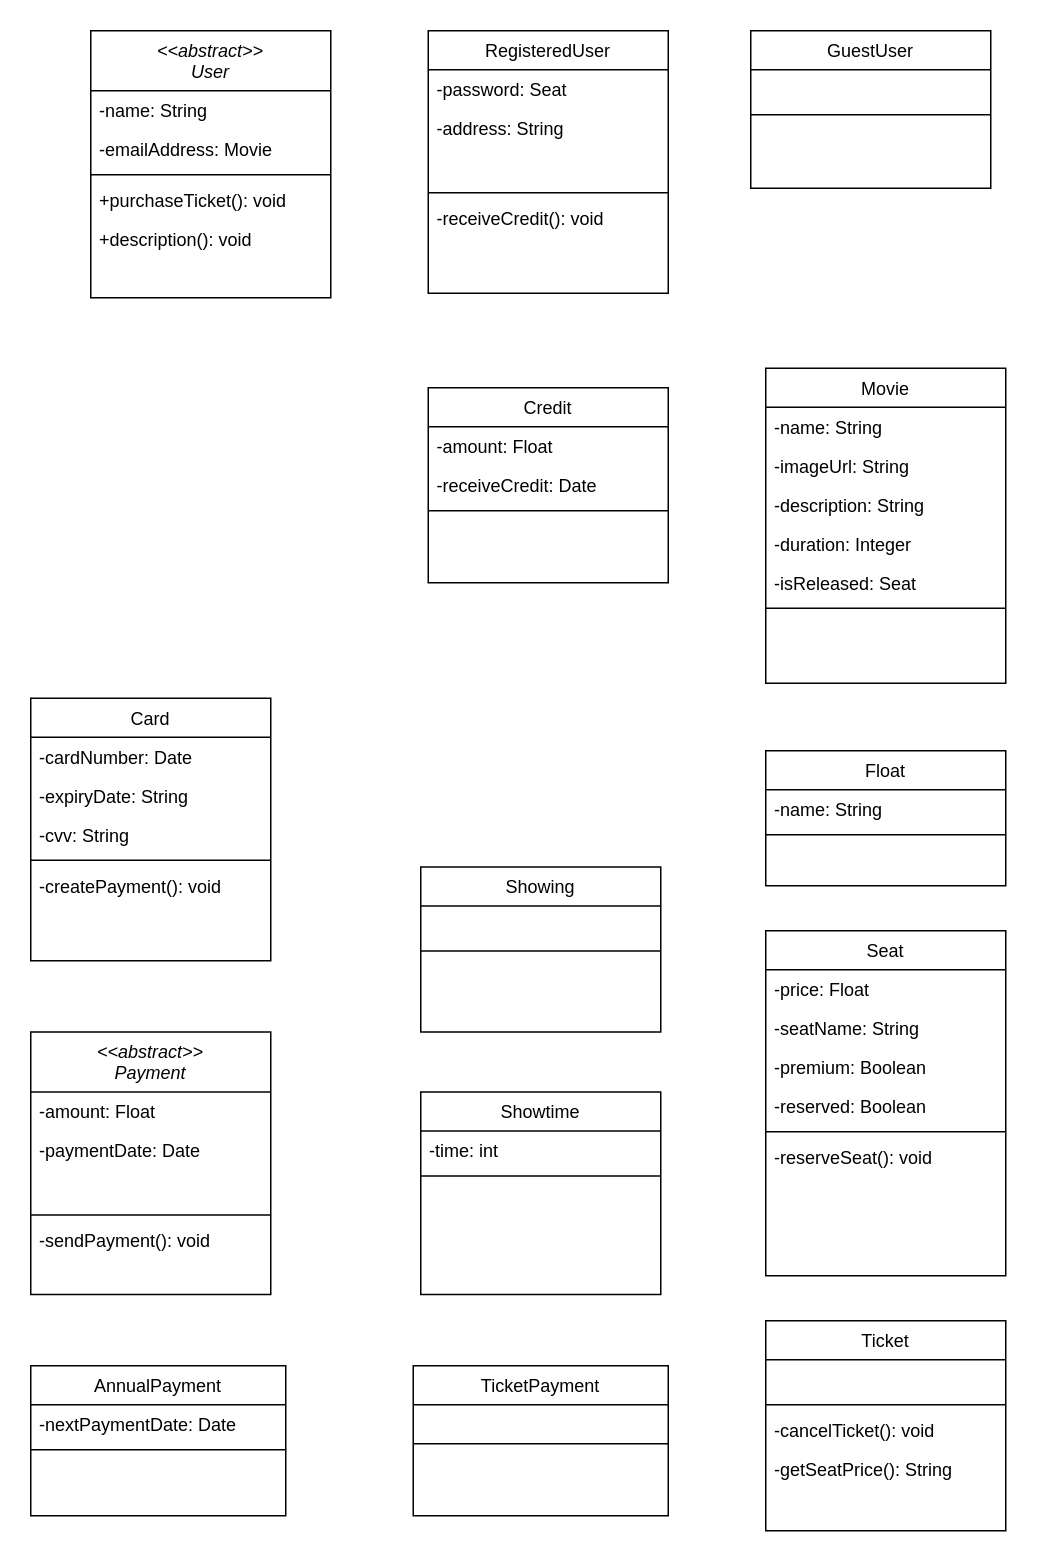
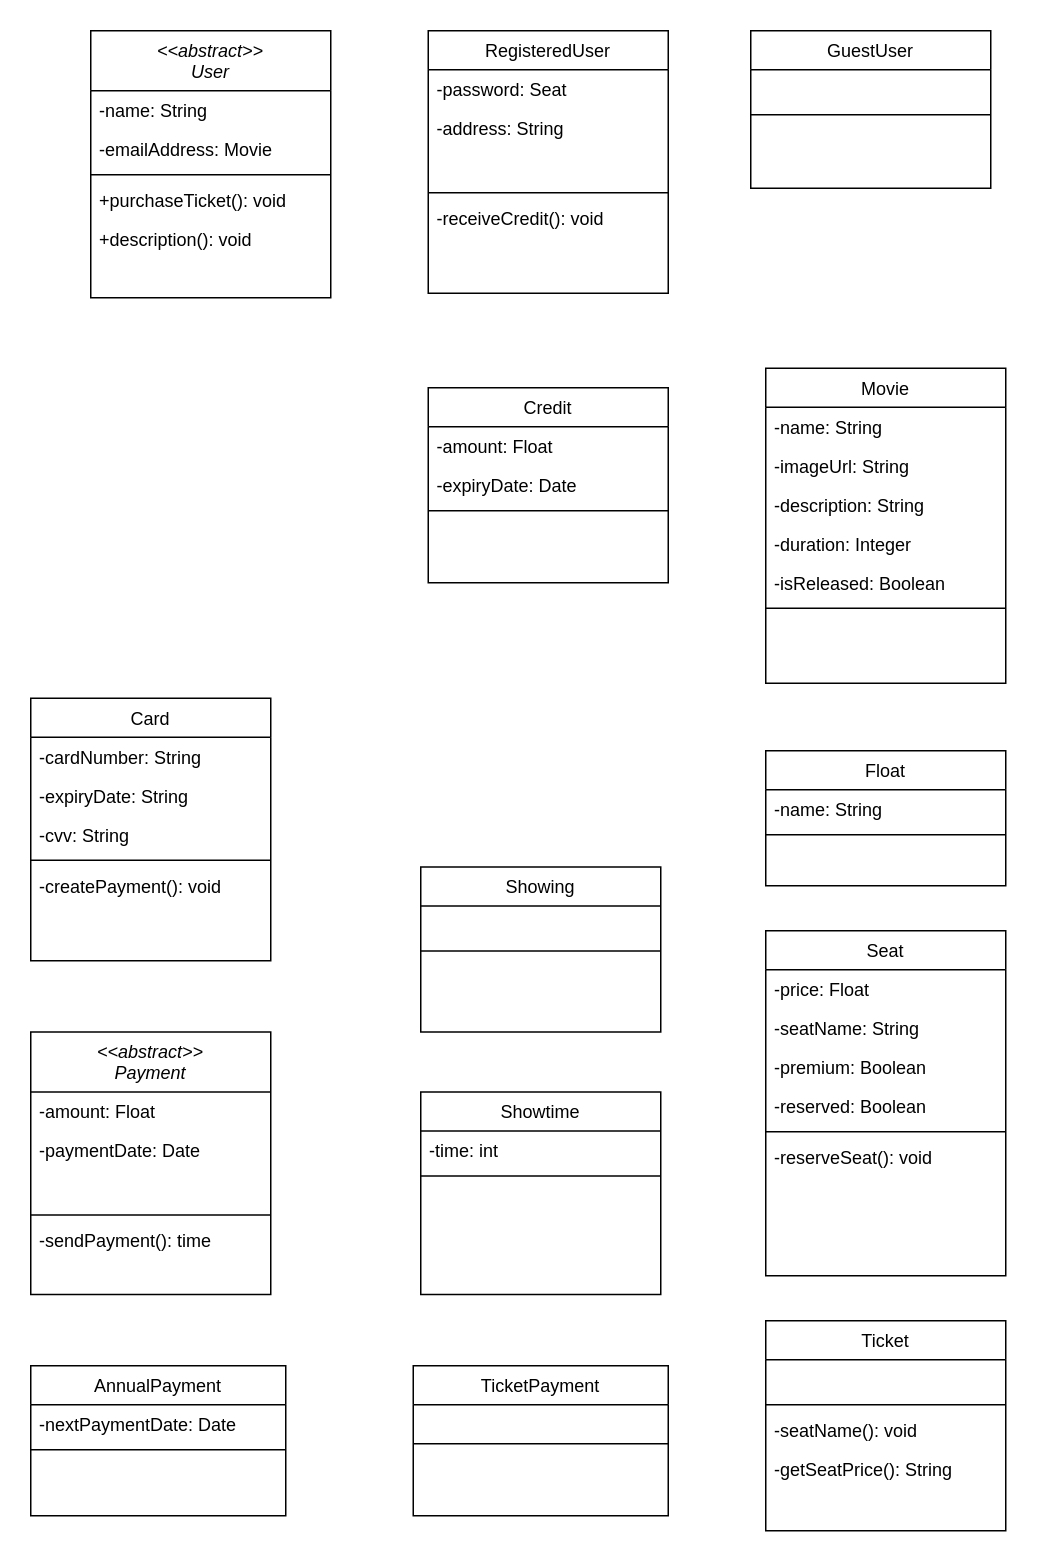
(528, 486) -> (515, 486)
(850, 584) -> (863, 584)
(120, 758) -> (128, 758)
(133, 1241) -> (133, 1241)
(868, 1431) -> (853, 1431)
